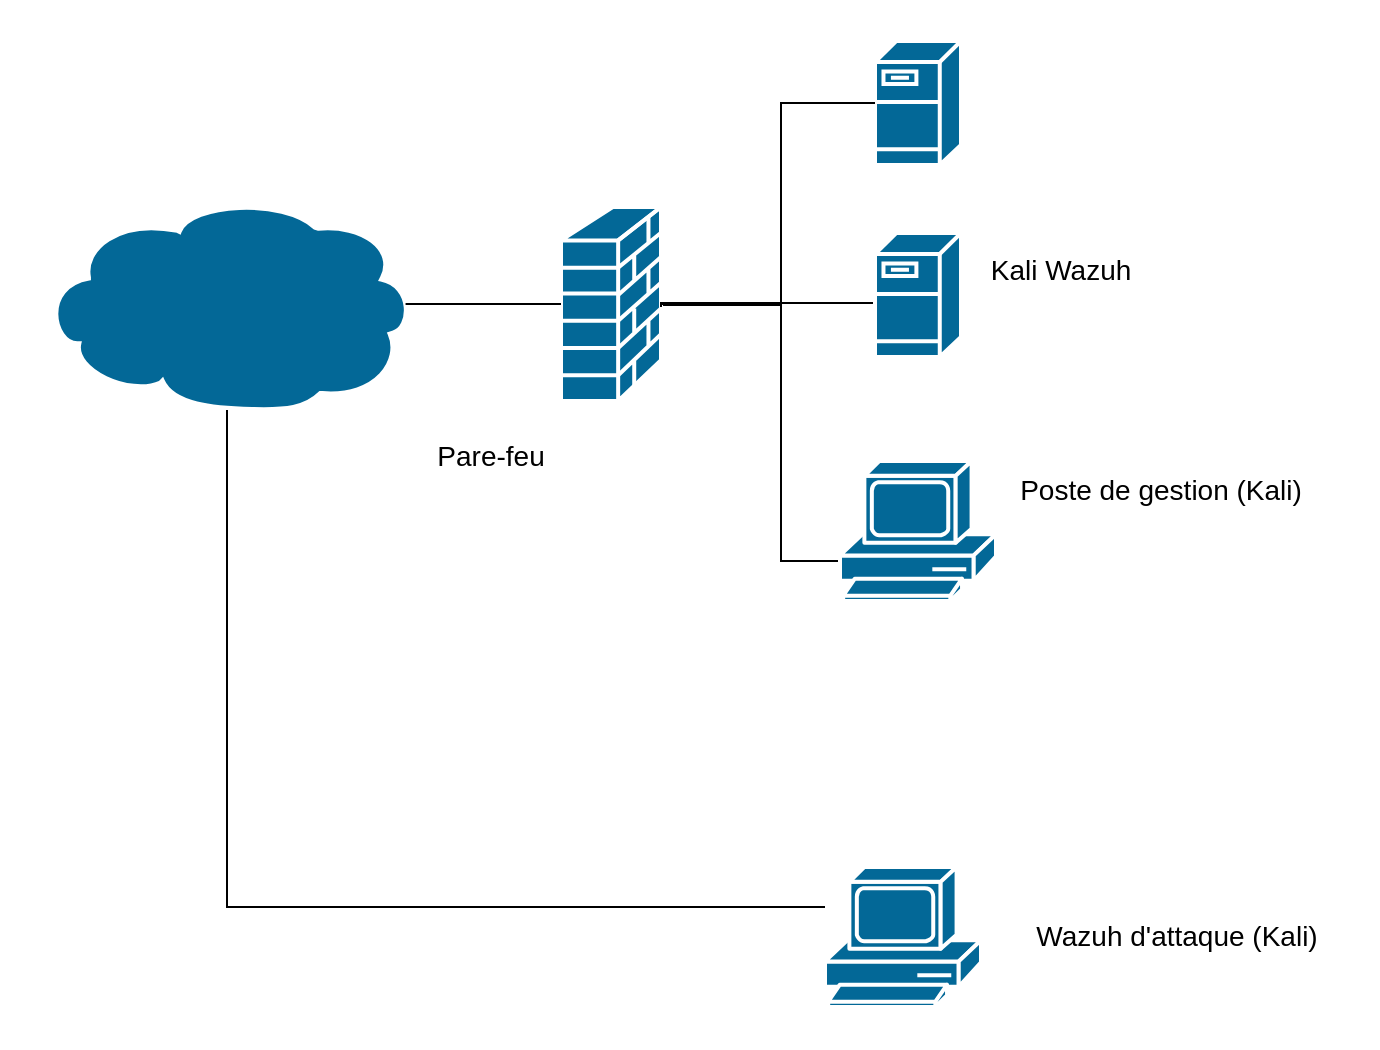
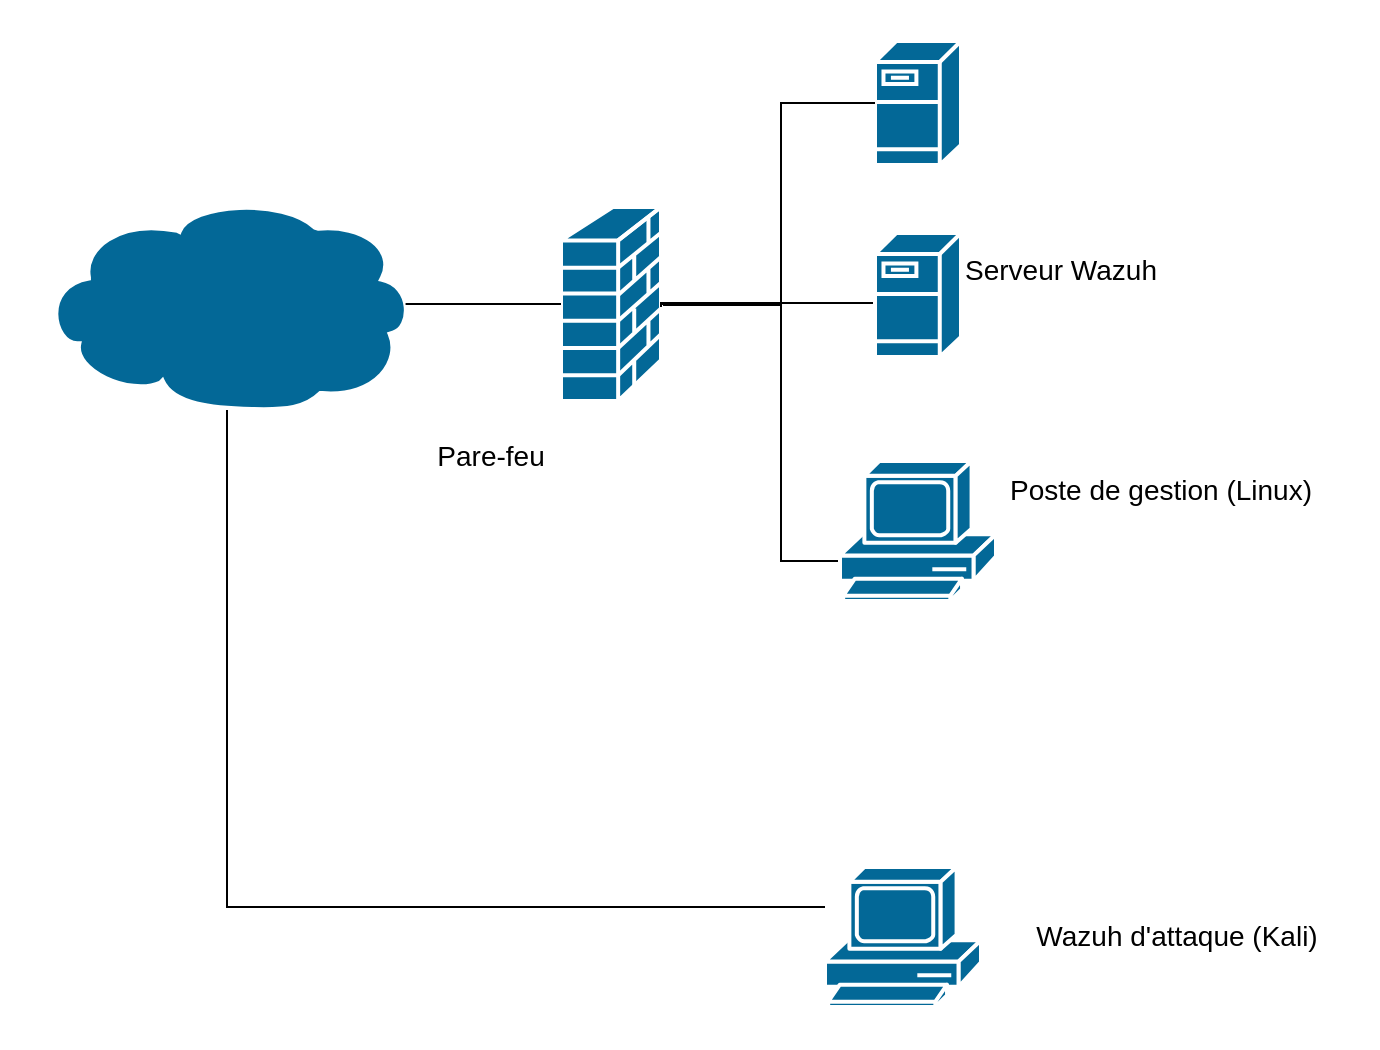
(1062, 271) -> (1062, 271)
(1162, 491) -> (1162, 491)
